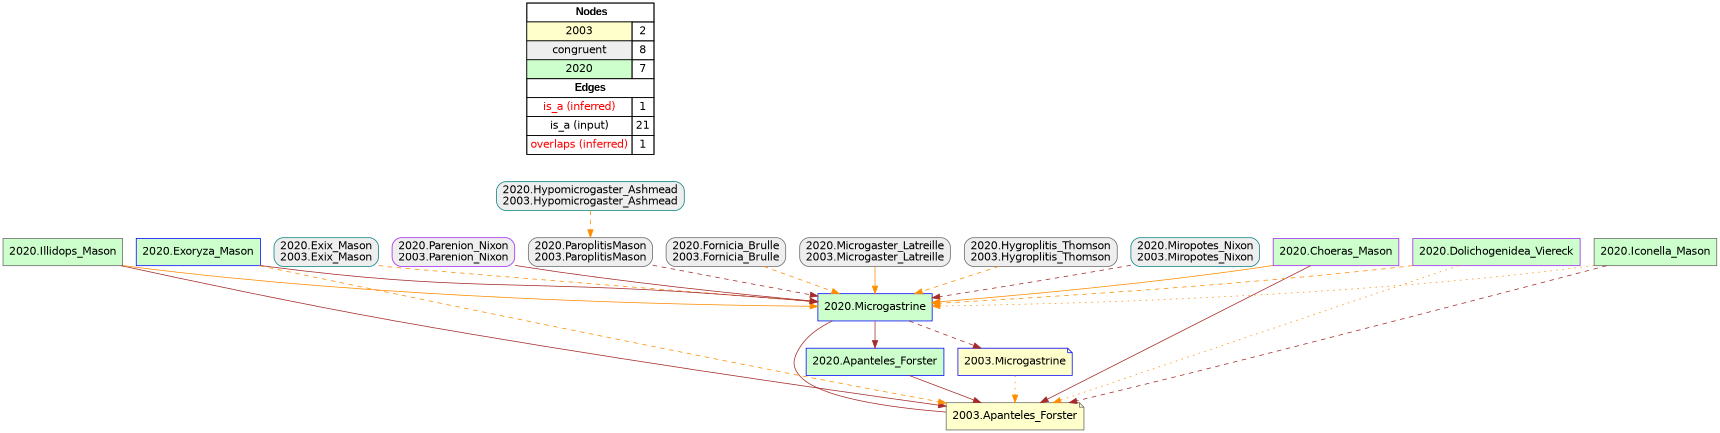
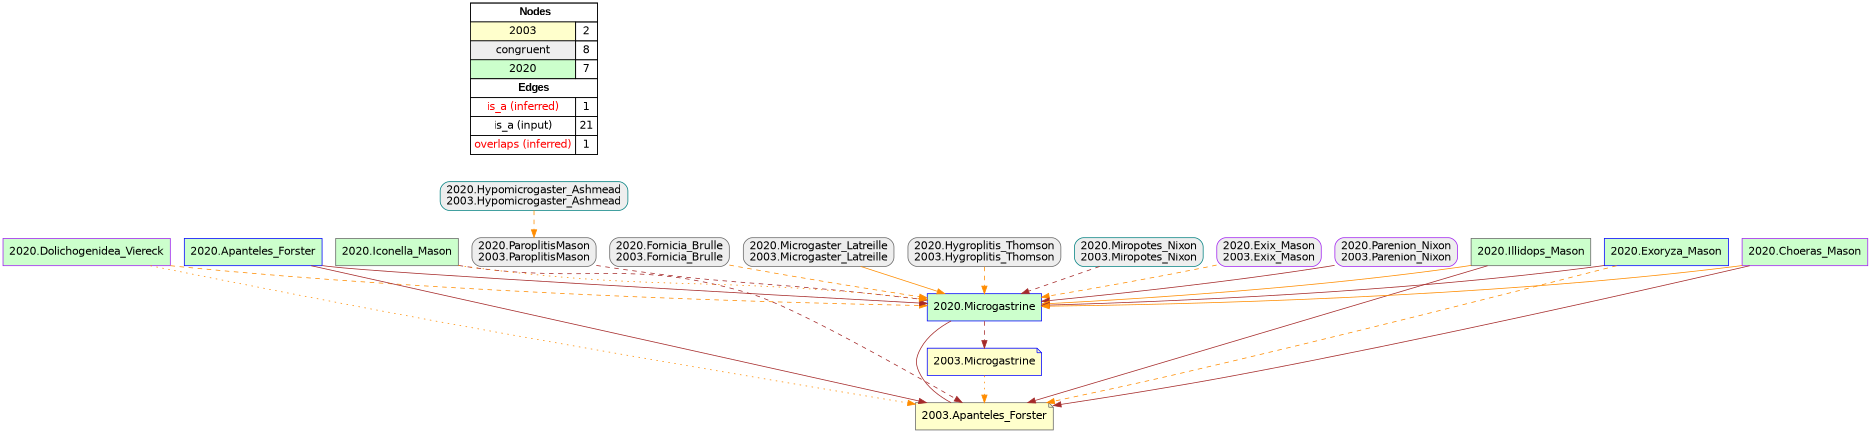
(326, 252) -> (1269, 252)
(875, 331) -> (621, 286)
